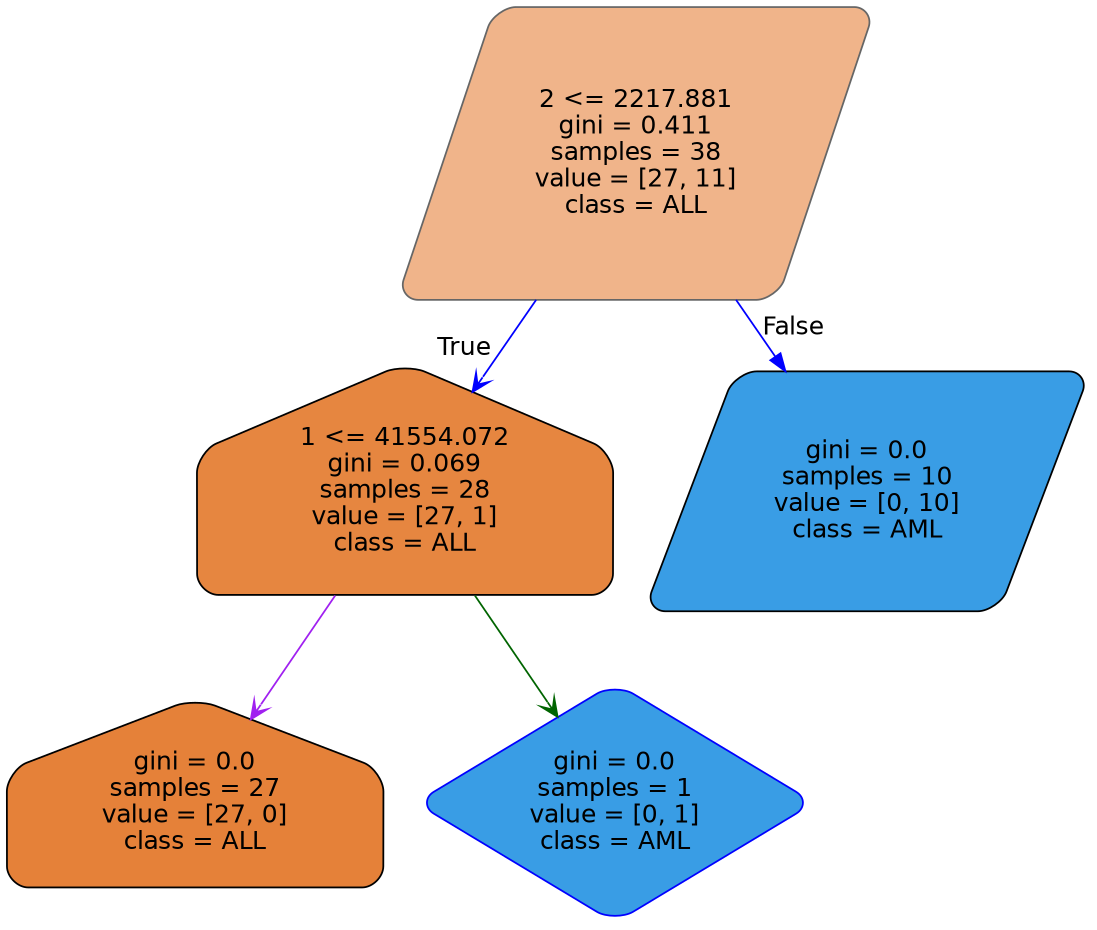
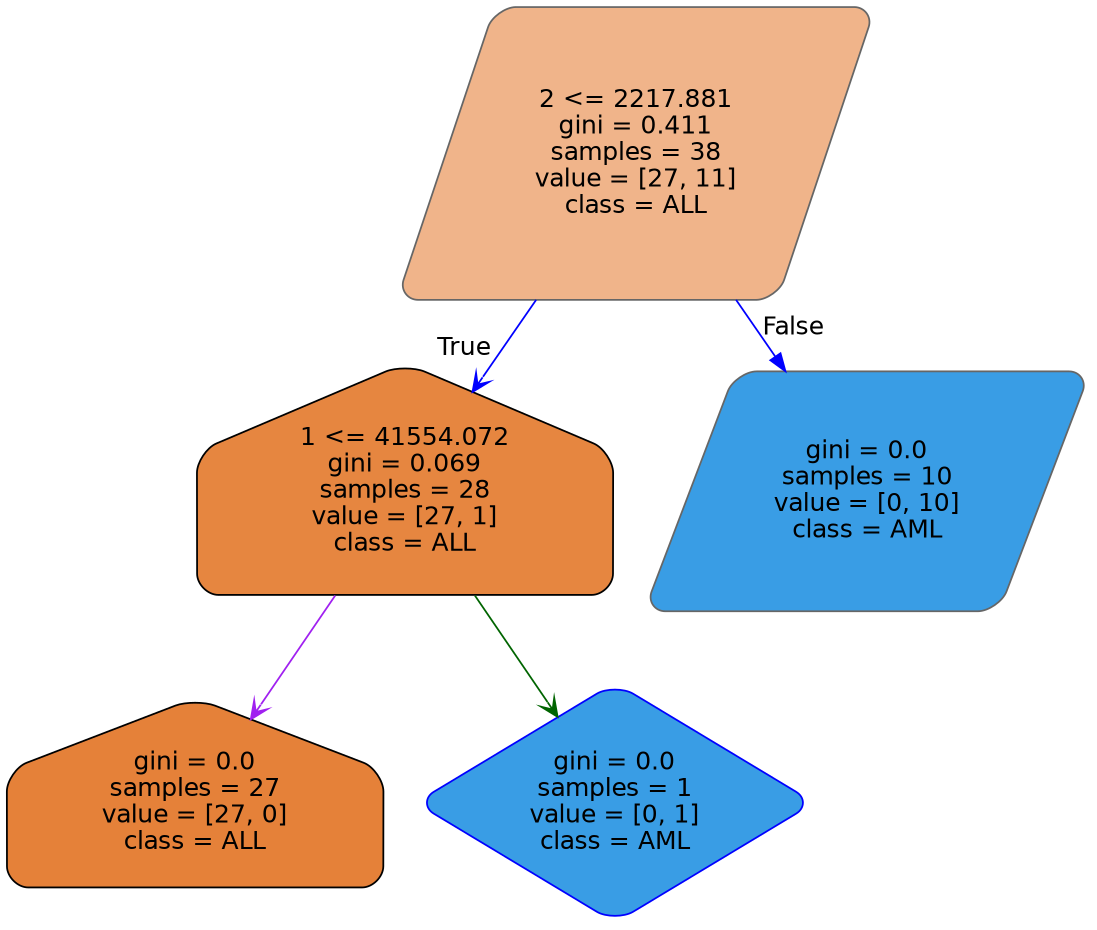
(867, 491) -> (867, 491)
